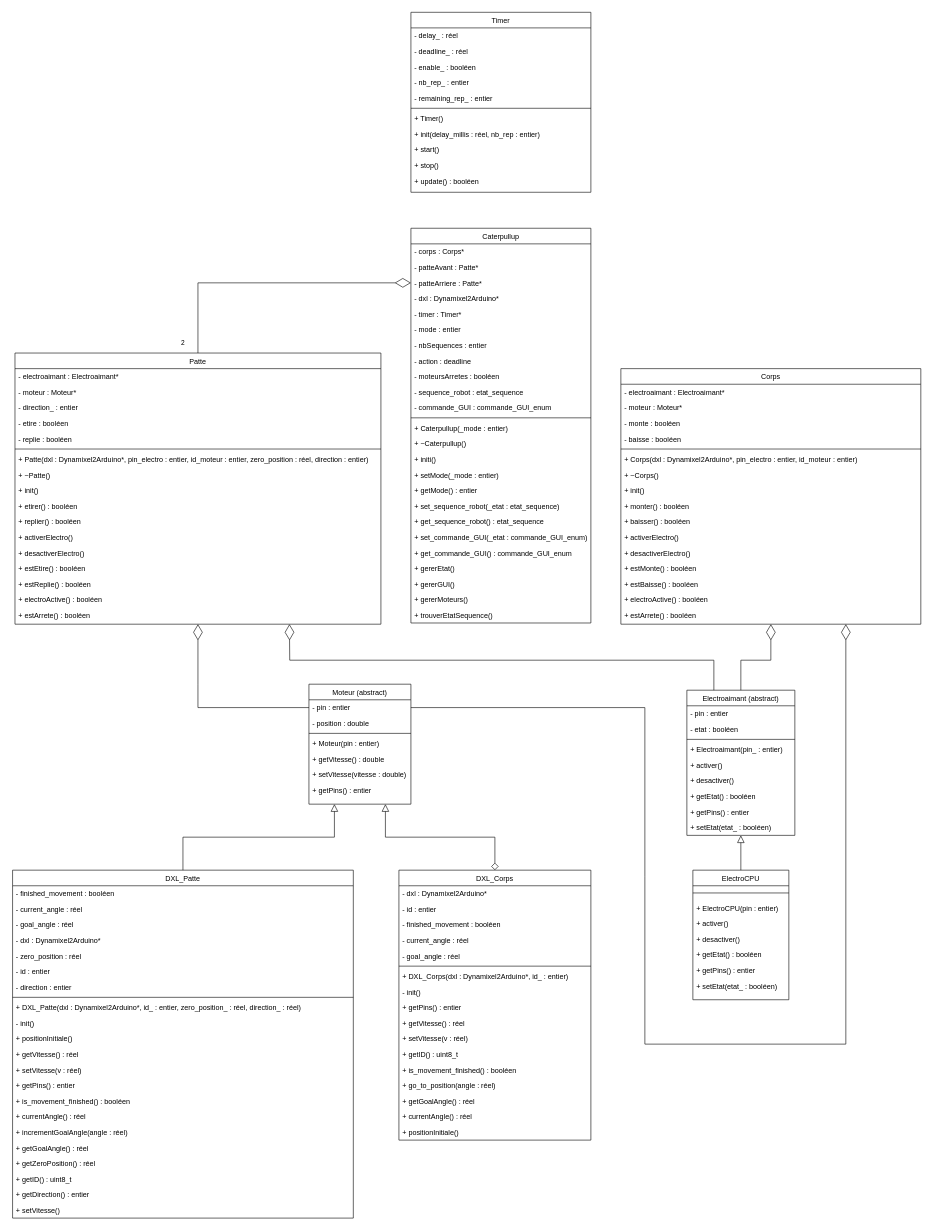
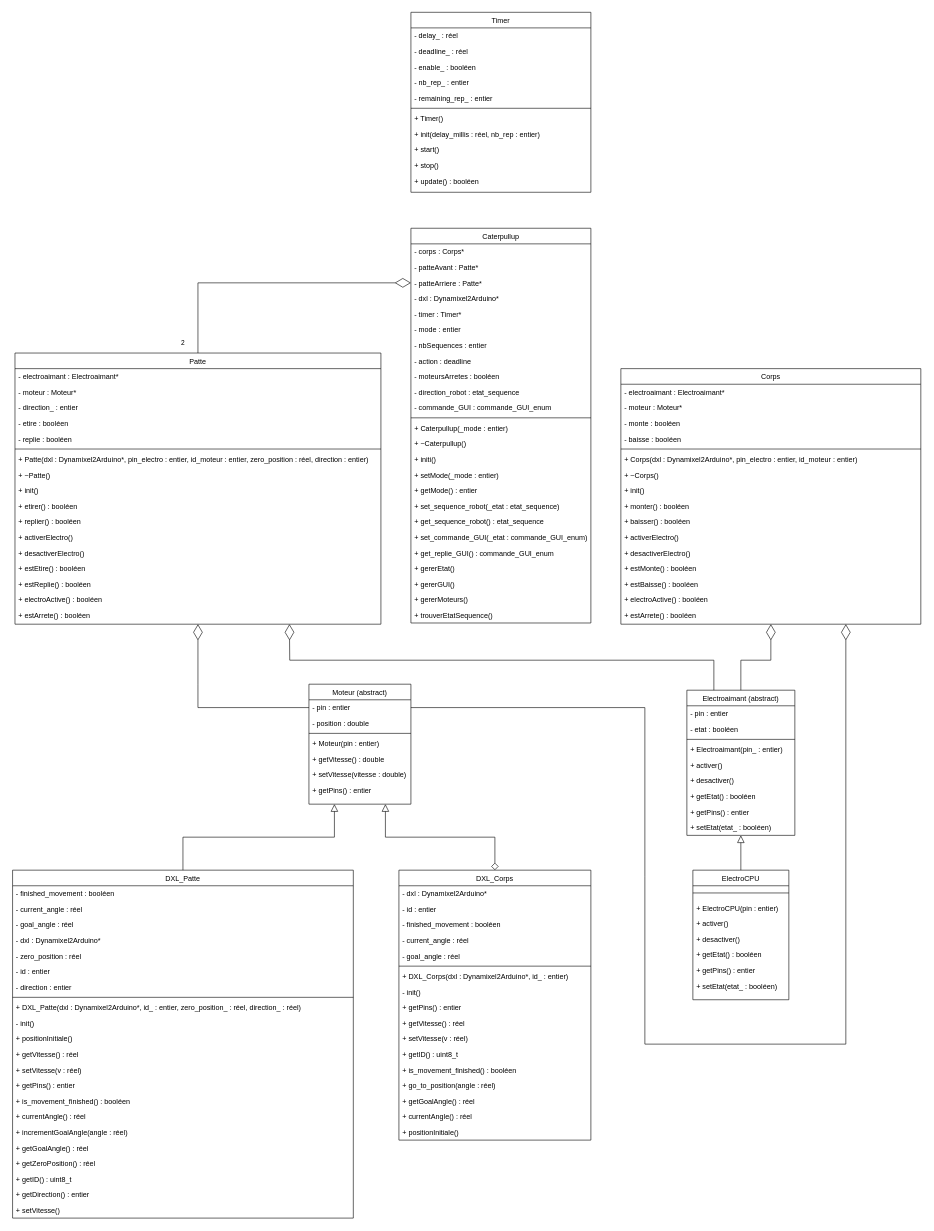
(475, 392) -> (475, 392)
(491, 553) -> (485, 553)
